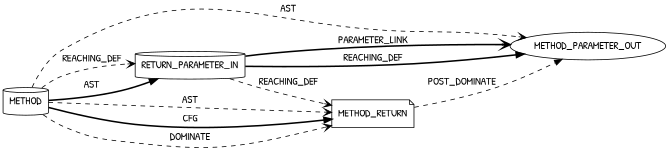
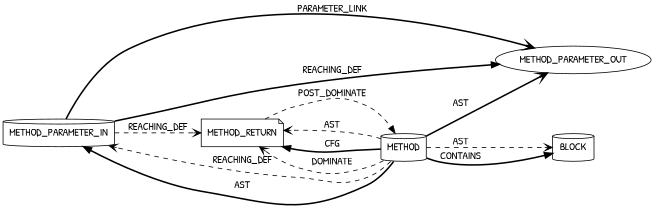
(263, 15) -> (483, 106)
(190, 65) -> (59, 133)
(486, 91) -> (331, 99)
none -> (573, 147)
